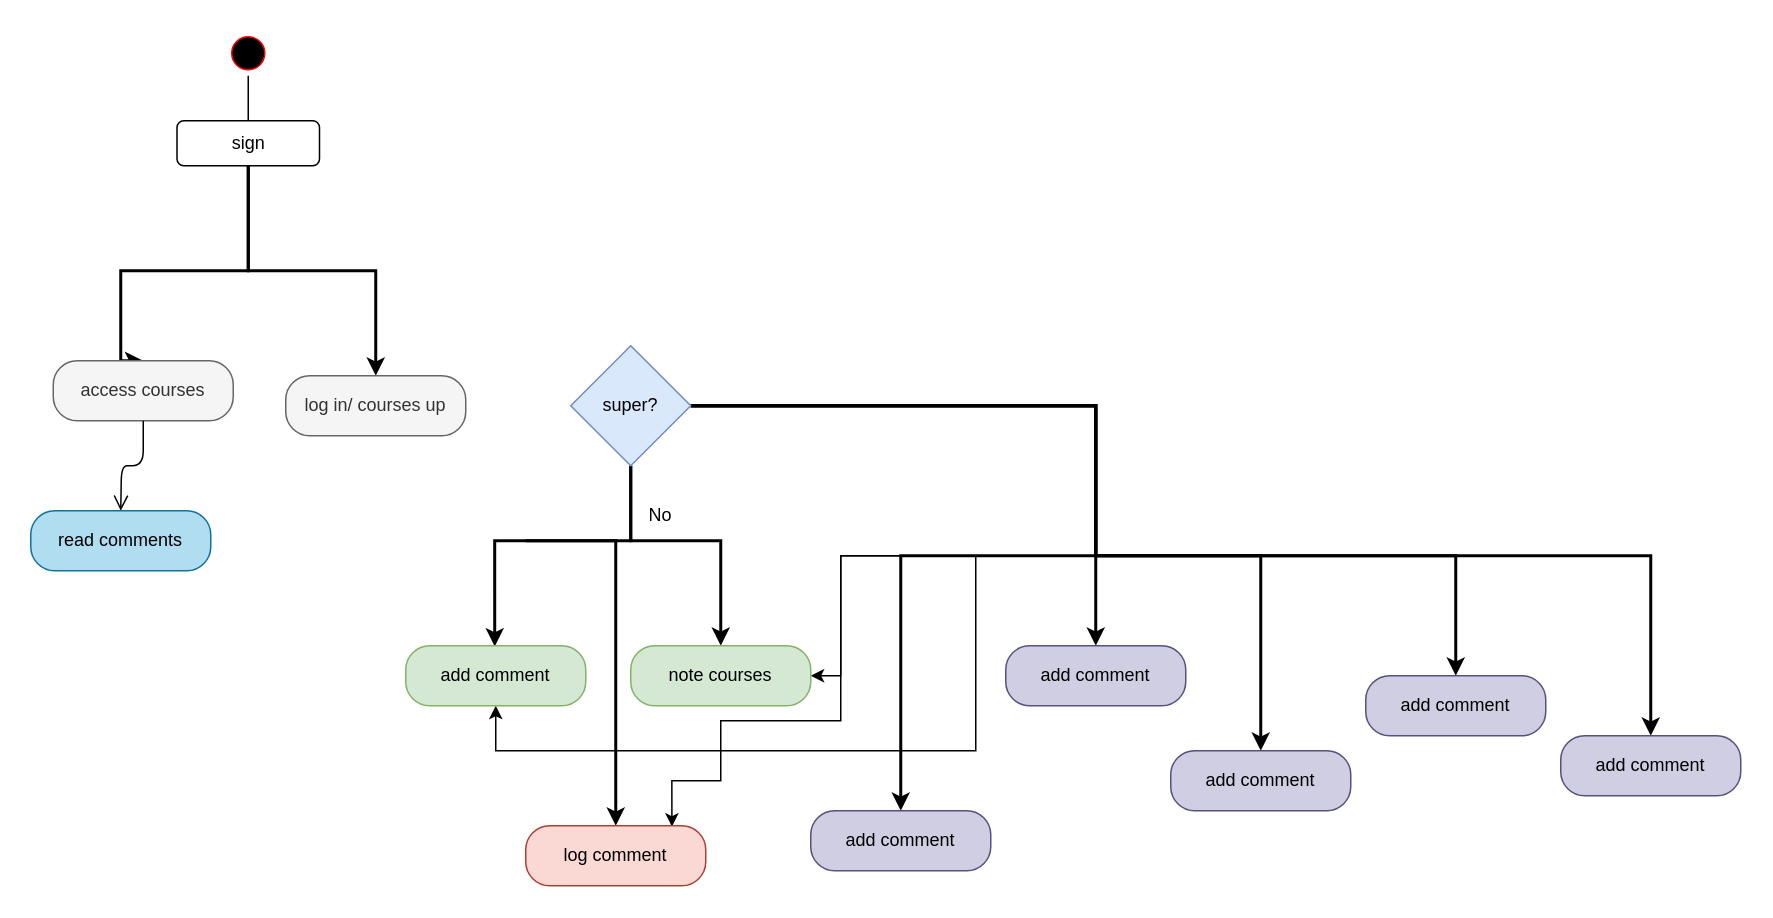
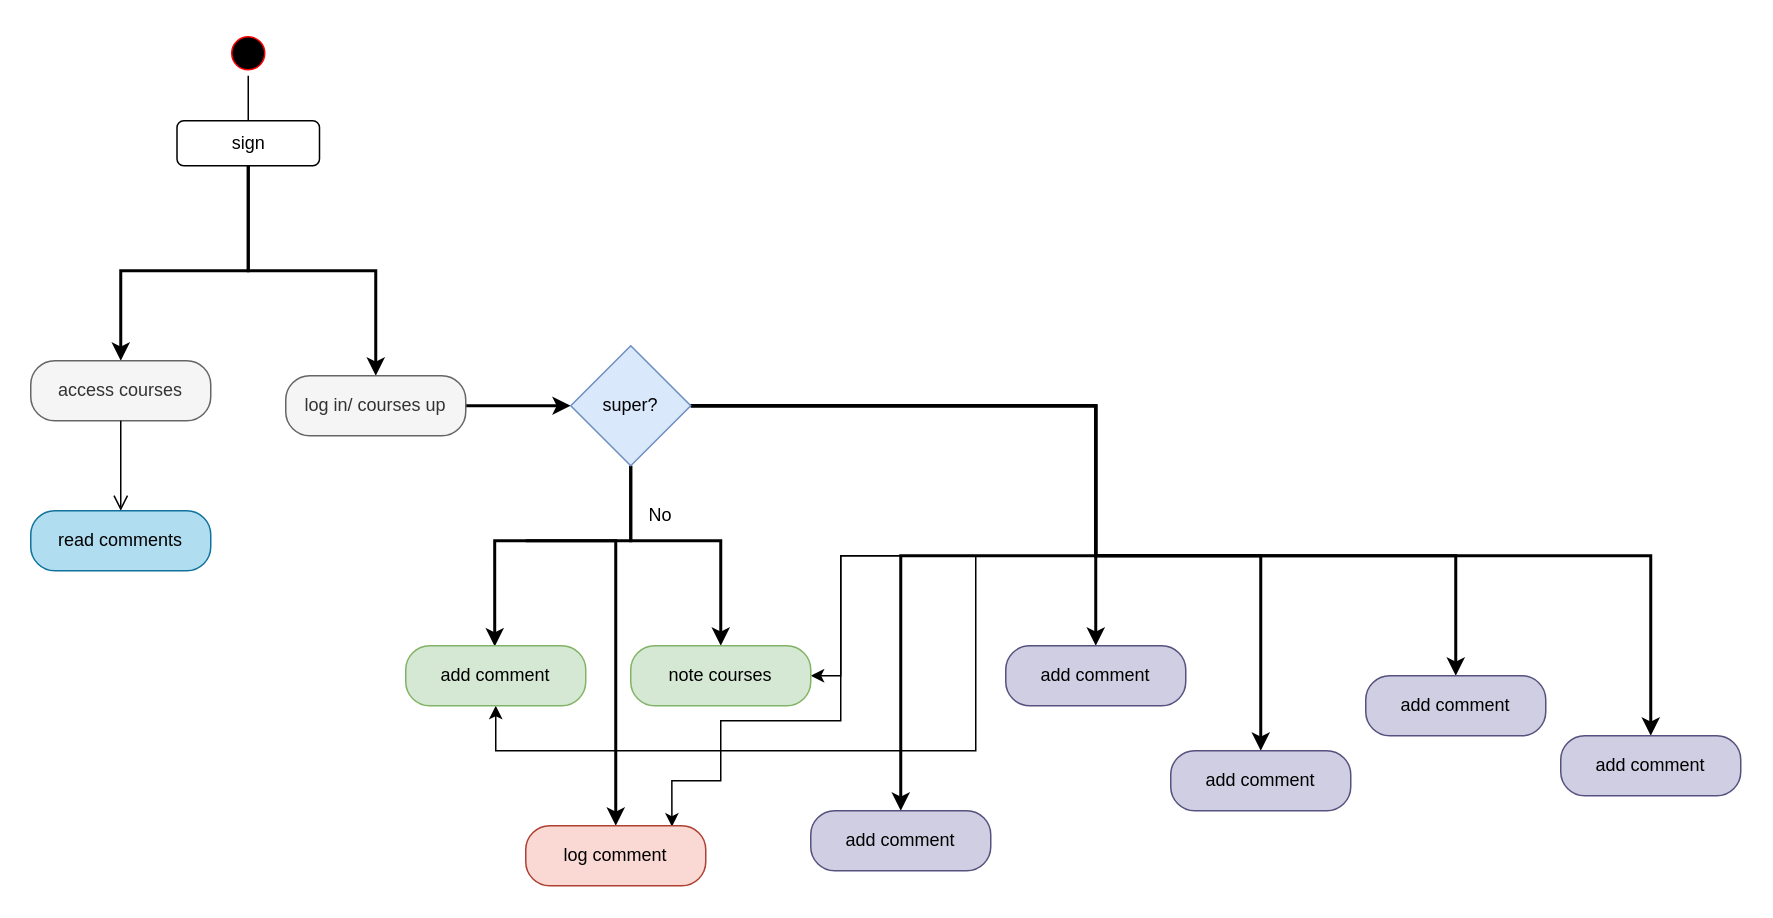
(143, 391) -> (121, 391)
none -> (512, 406)
